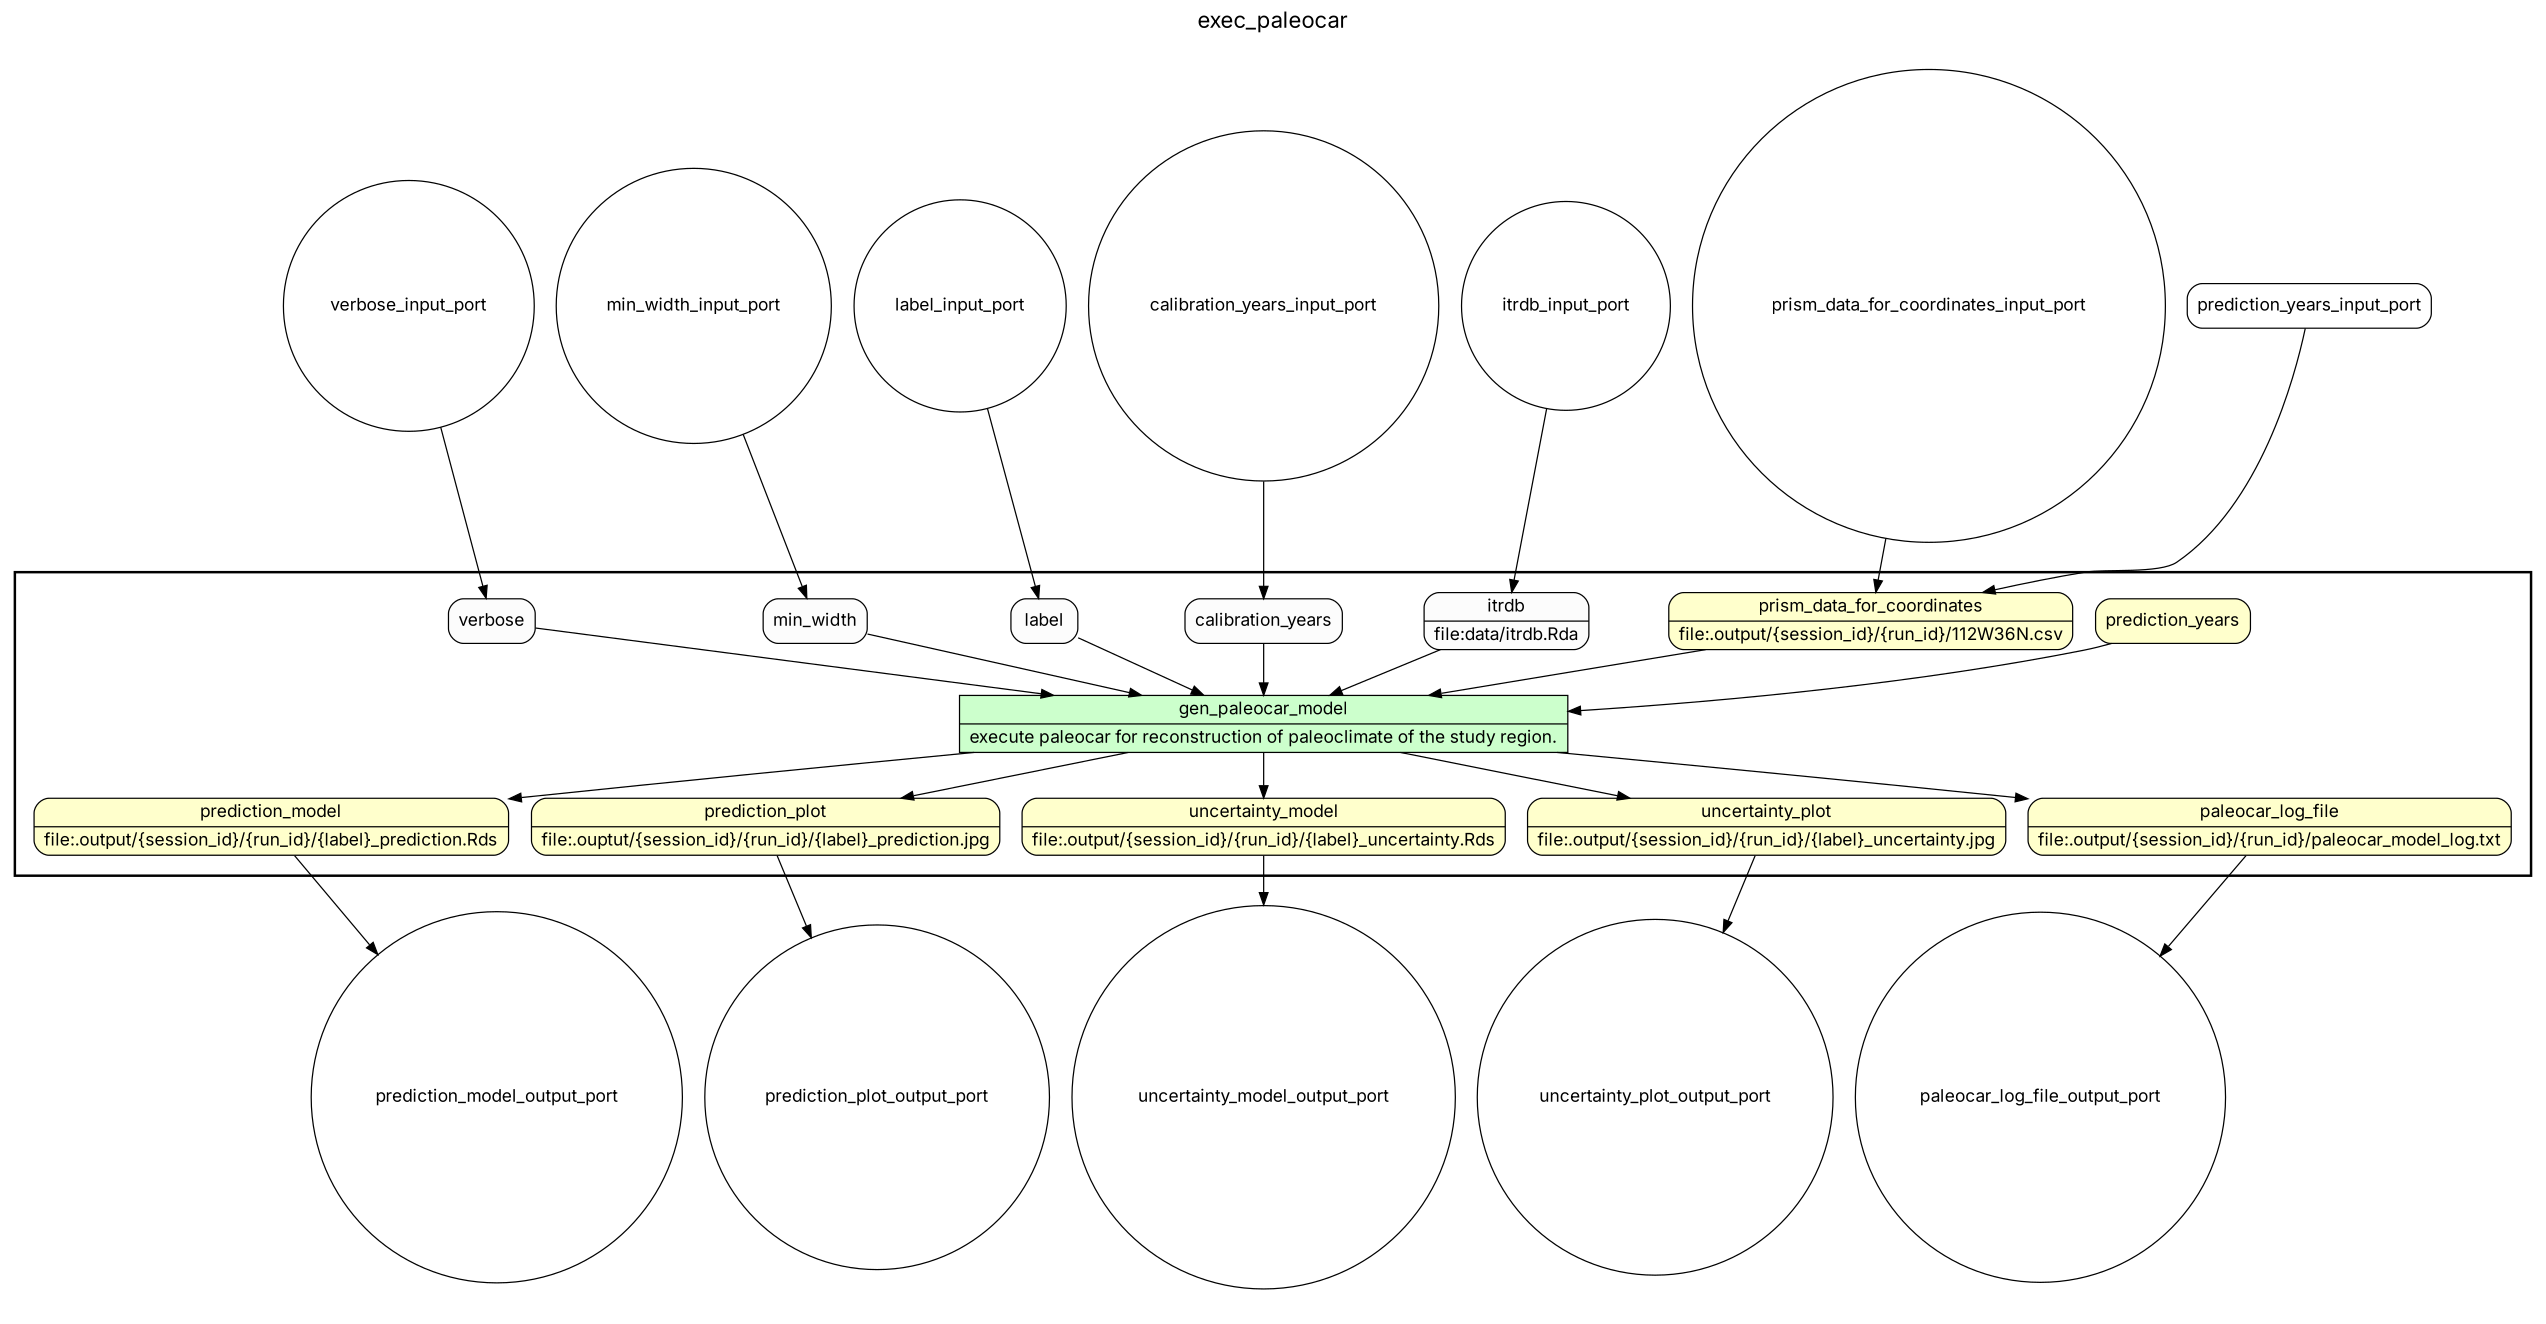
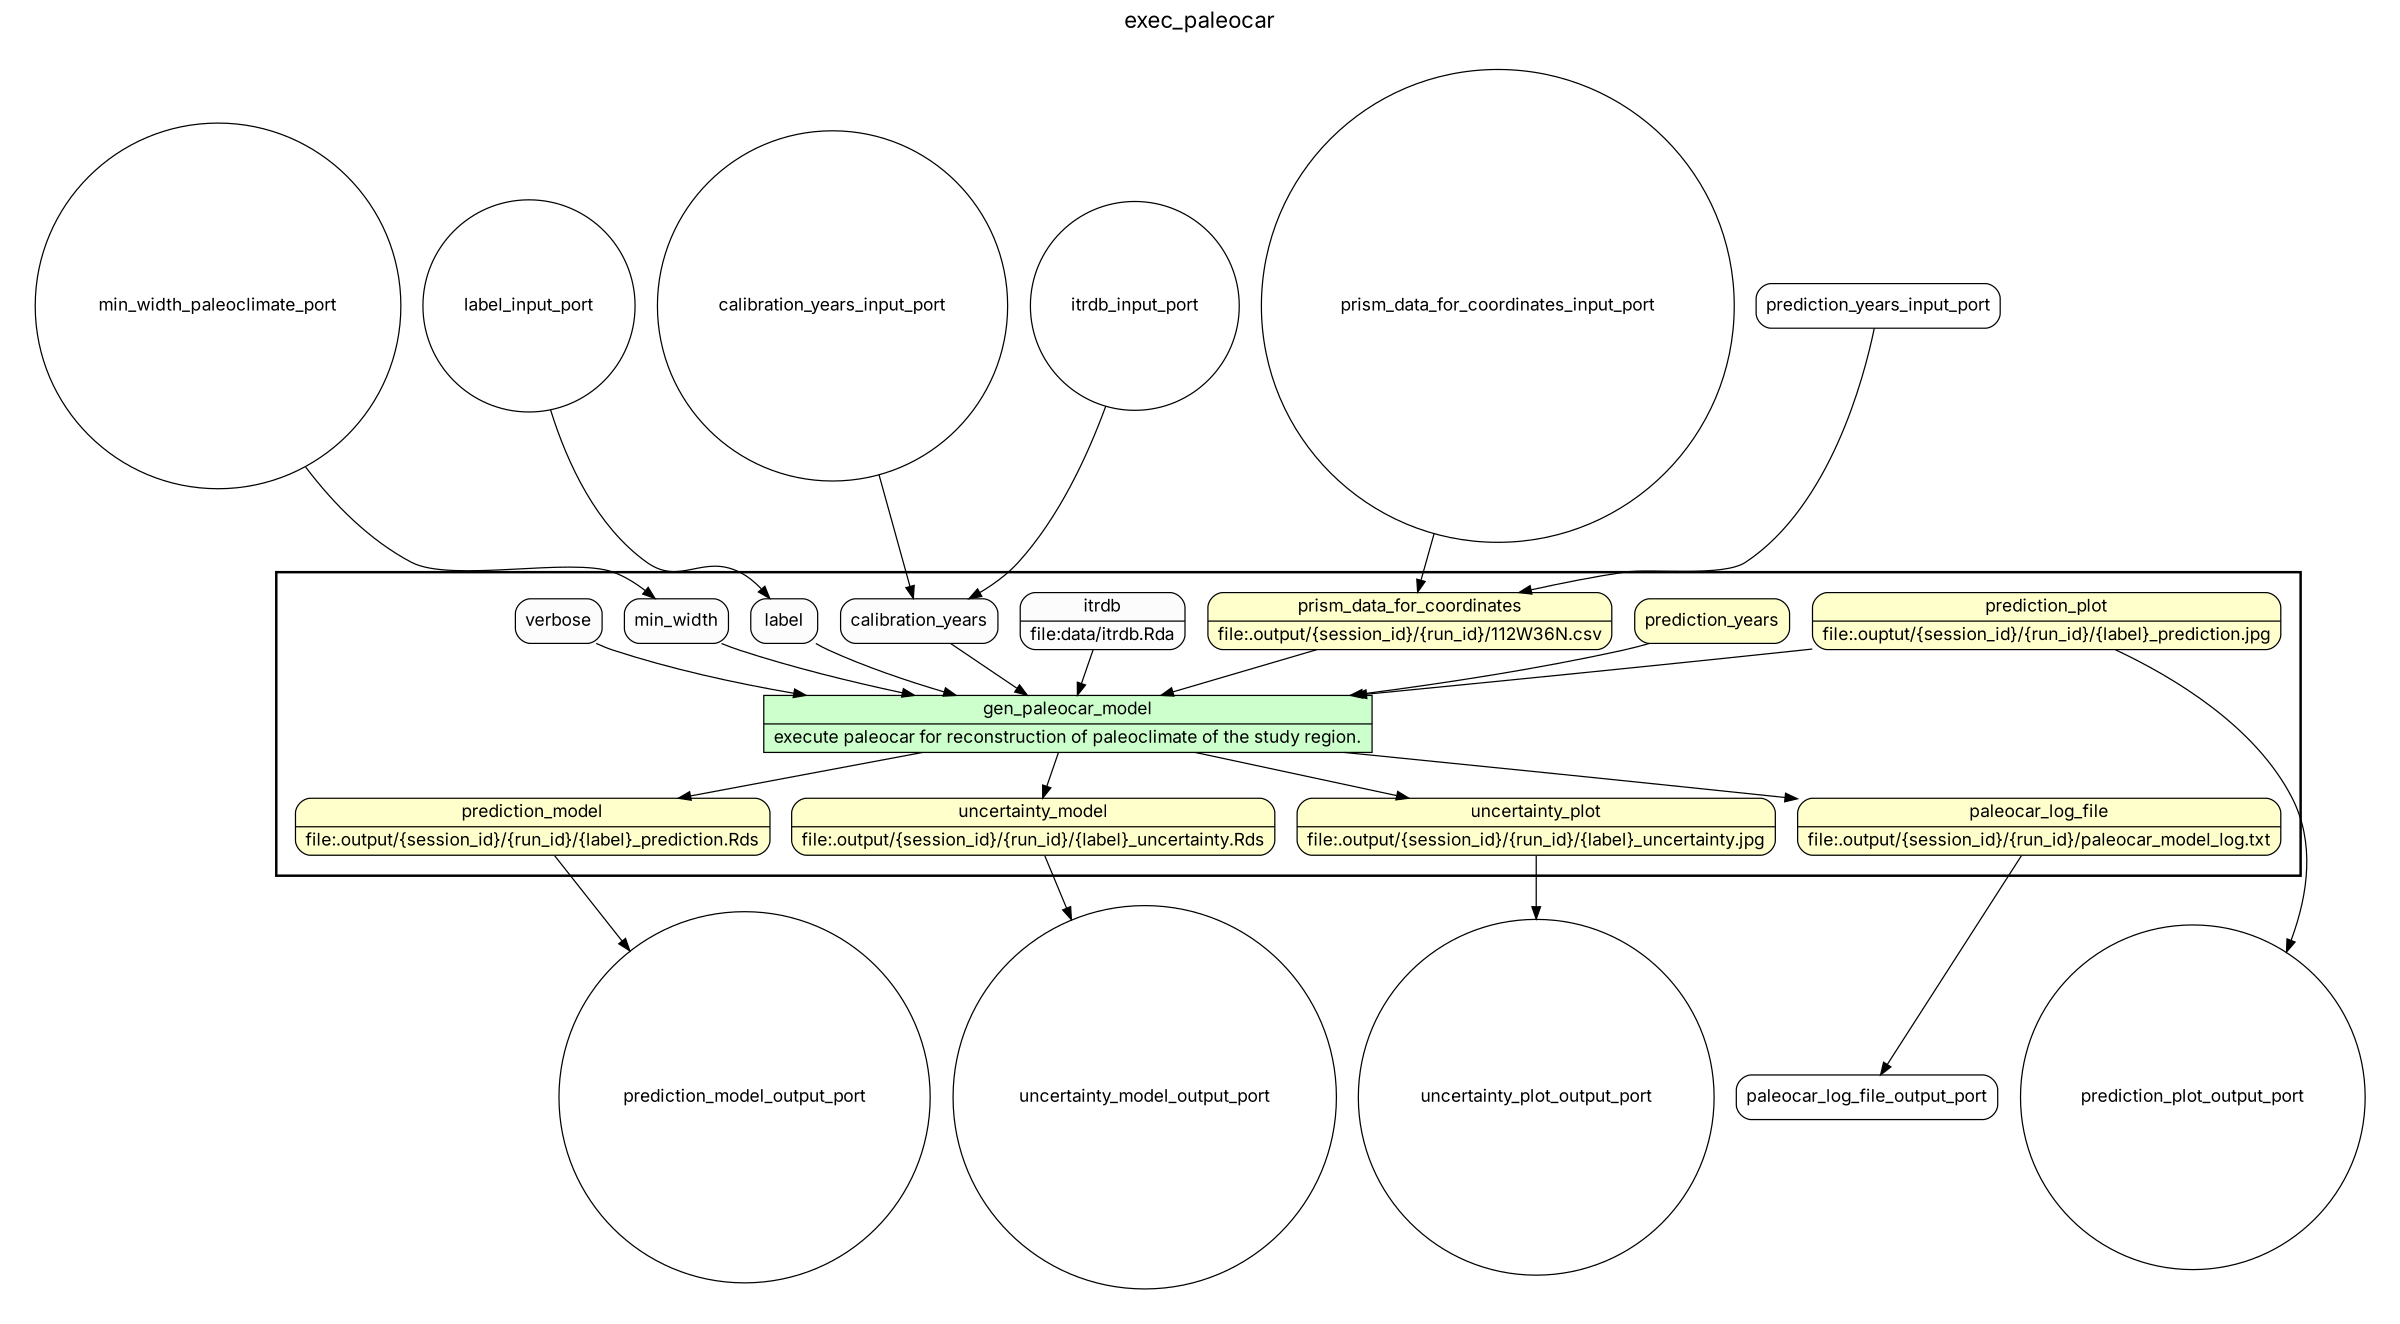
(409, 306) -> none
(694, 306) -> (218, 306)
(1530, 494) -> (1057, 510)
(1021, 774) -> (1589, 672)
(2040, 1097) -> (1867, 1097)
